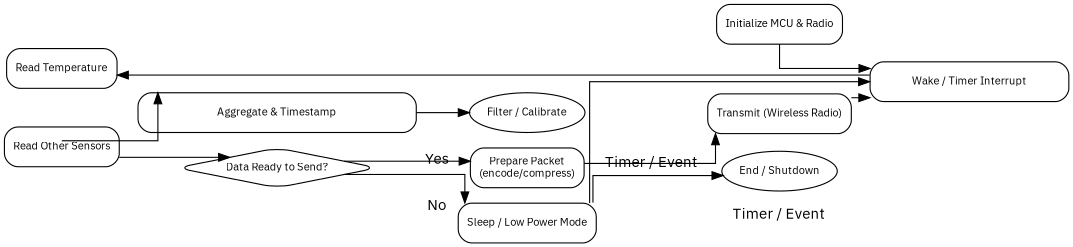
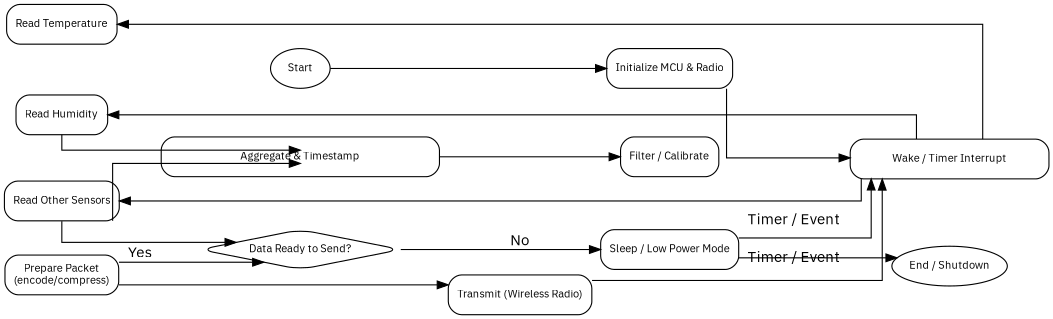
none -> (300, 68)
(527, 113) -> (670, 157)
none -> (62, 115)
(402, 161) -> (186, 262)
none -> (507, 201)
